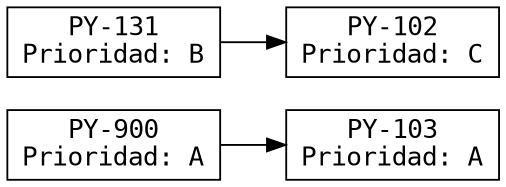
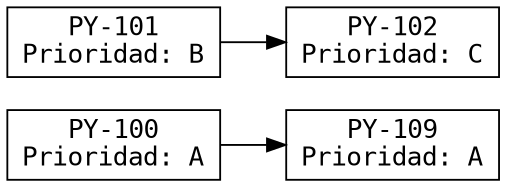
(114, 42) -> (114, 42)
(114, 145) -> (114, 145)
(393, 145) -> (393, 145)
